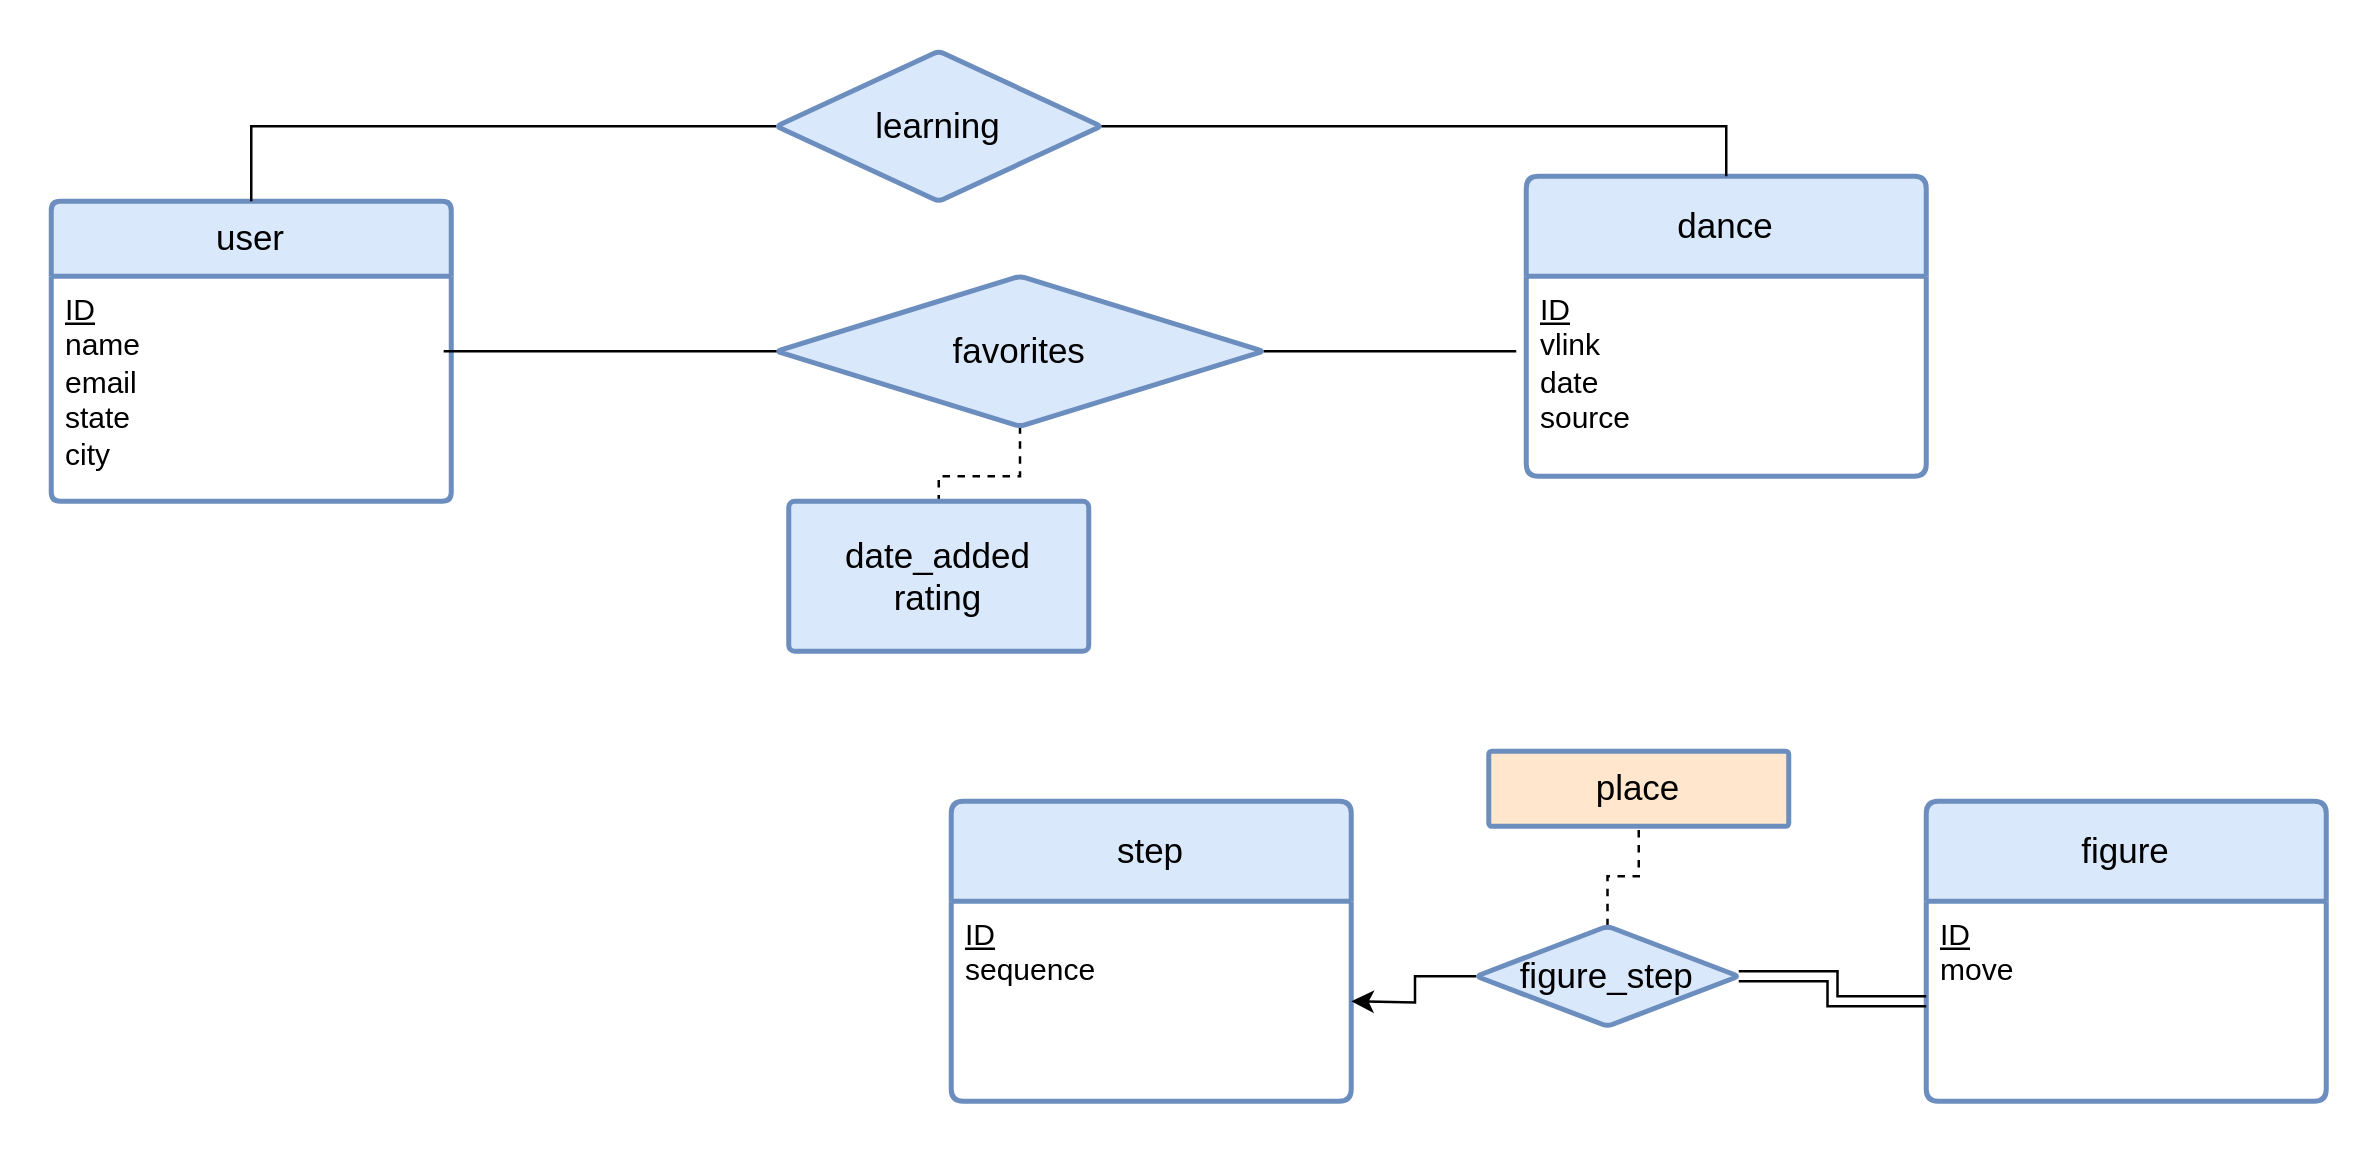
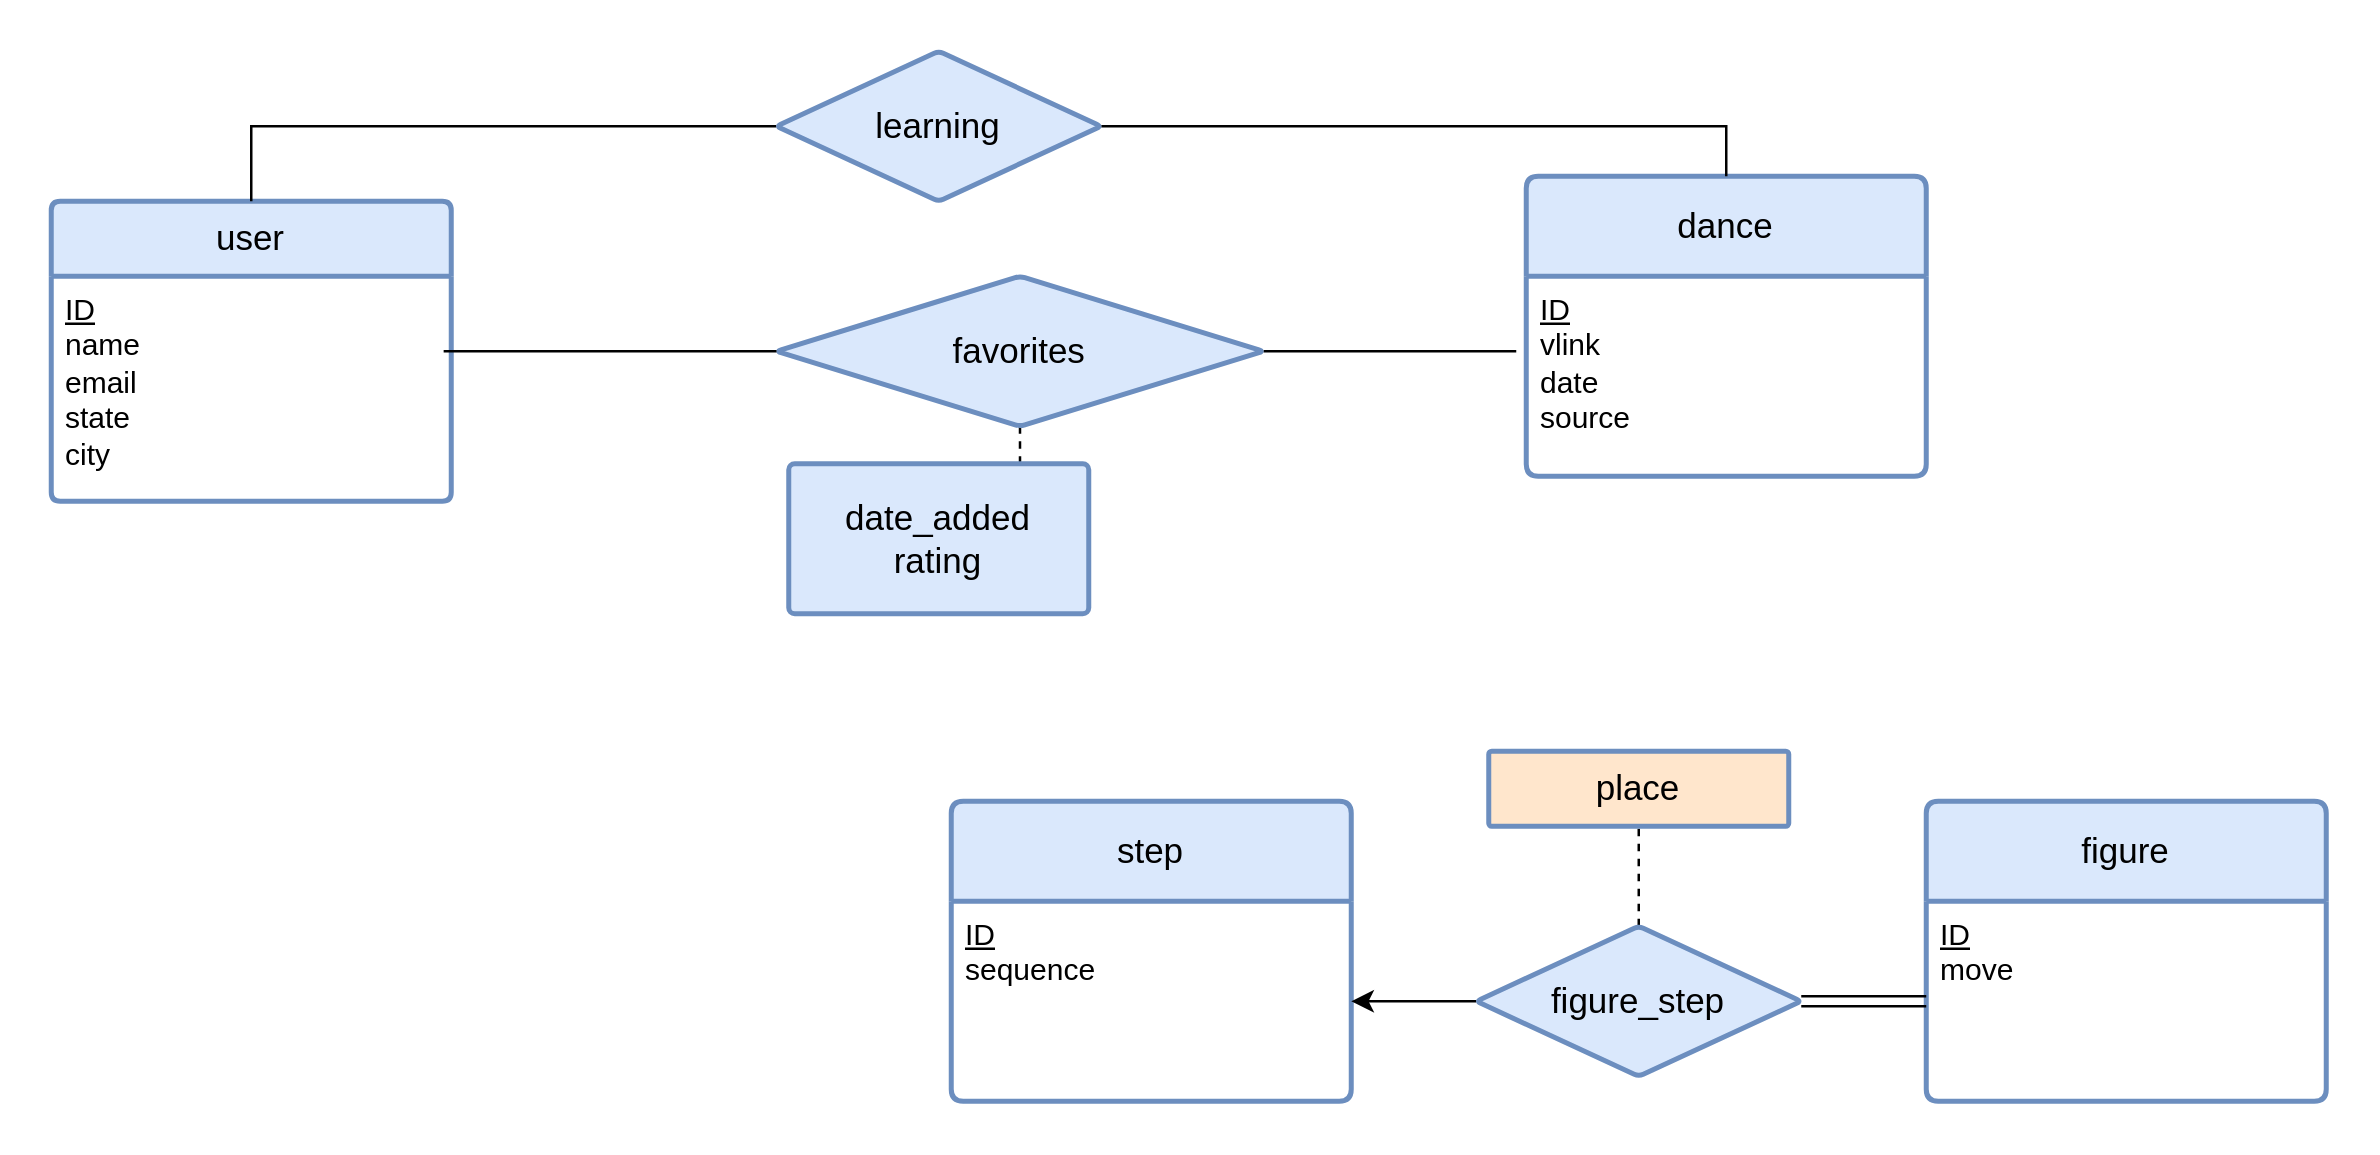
(939, 576) -> (939, 539)
(1608, 976) -> (1639, 1001)
